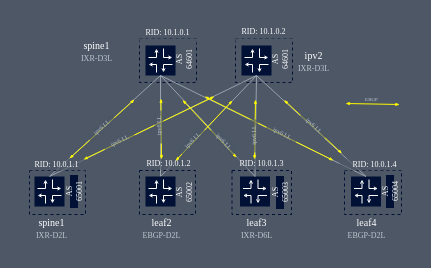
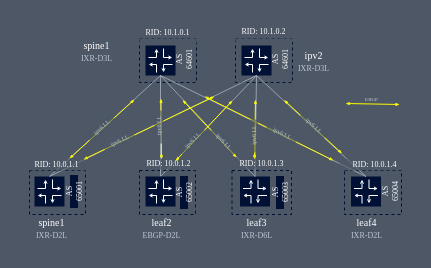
(390, 192) -> (390, 192)
(184, 193) -> (184, 193)
(367, 229) -> (367, 229)
